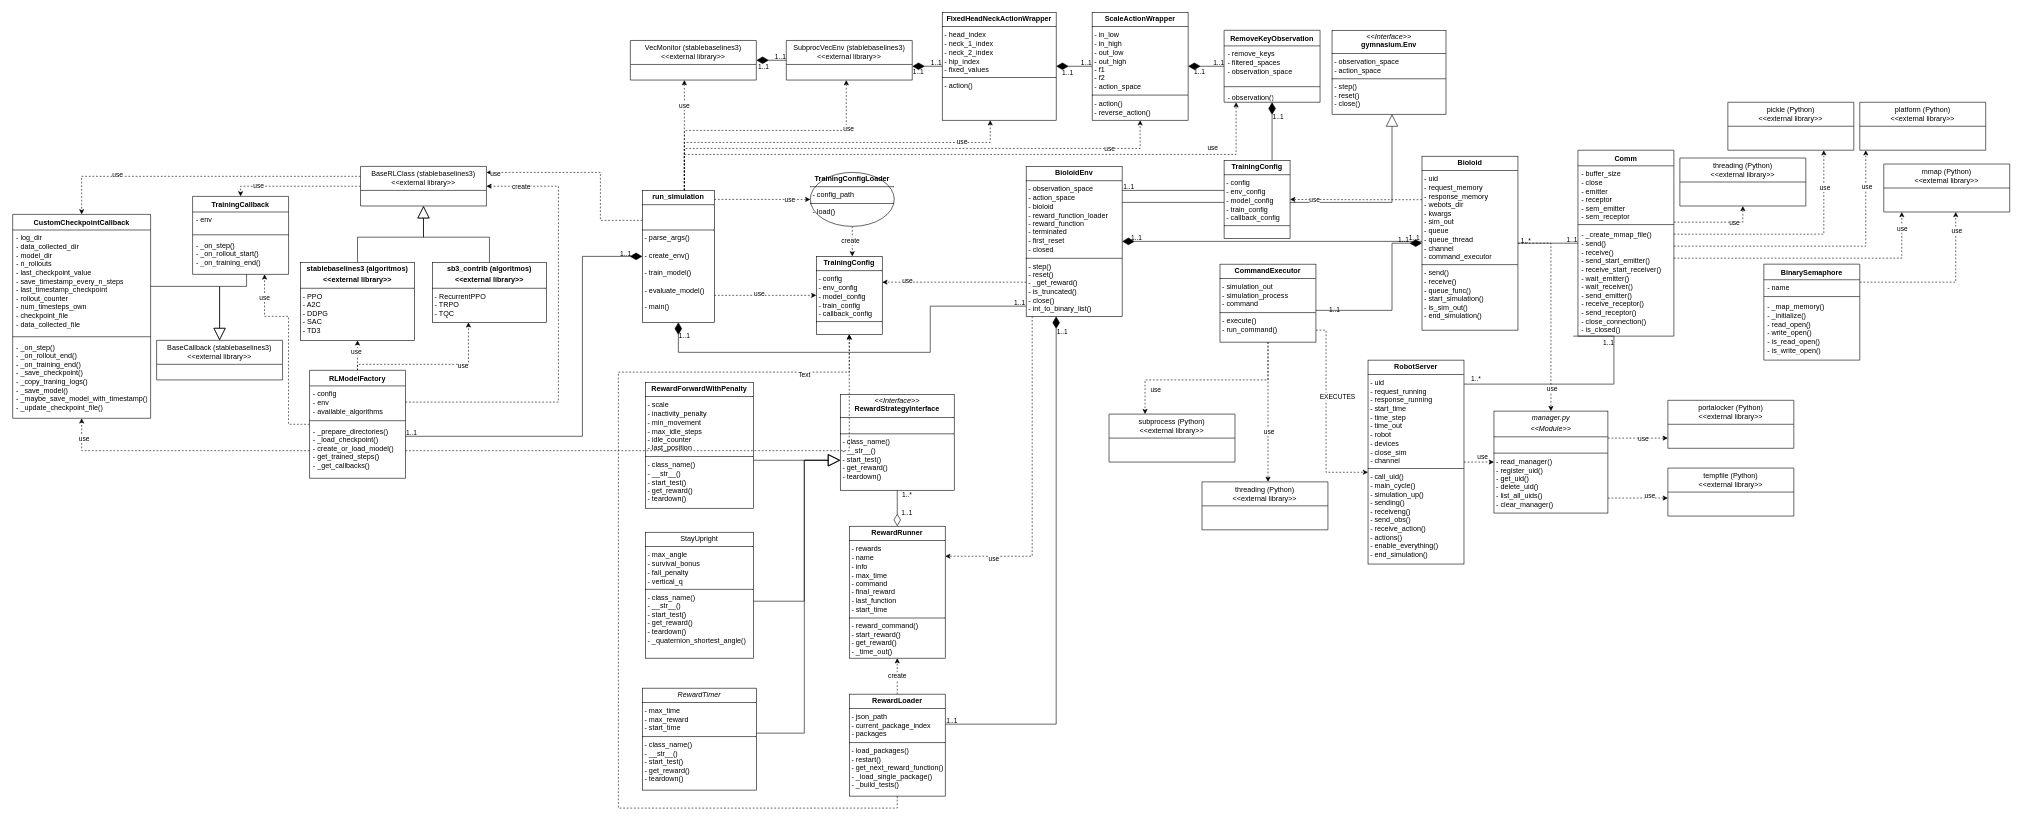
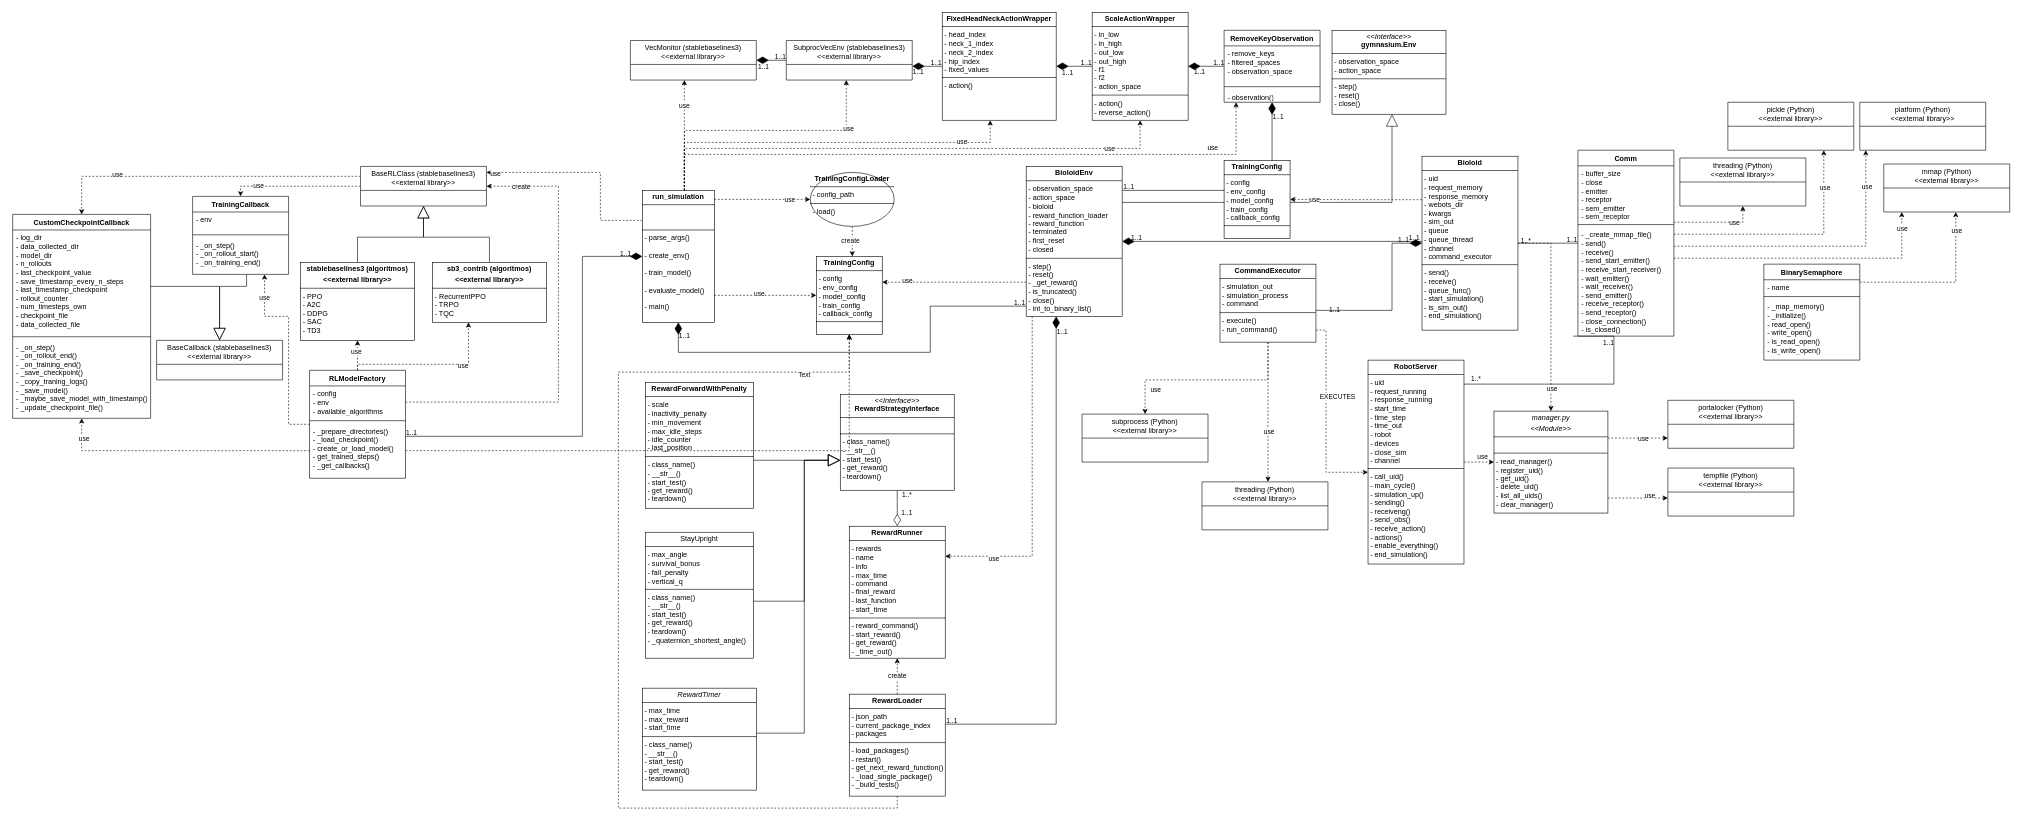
(1172, 438) -> (1145, 438)
